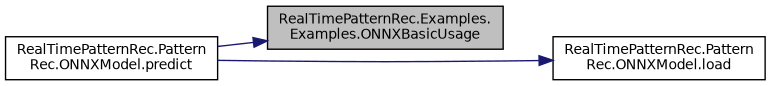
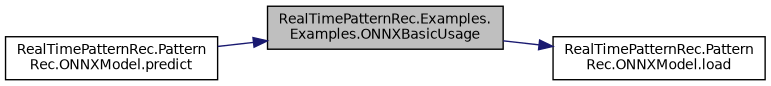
(378, 62) -> (521, 43)
